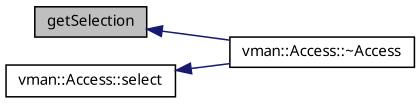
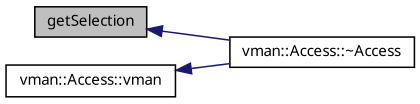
(91, 81) -> (91, 81)
